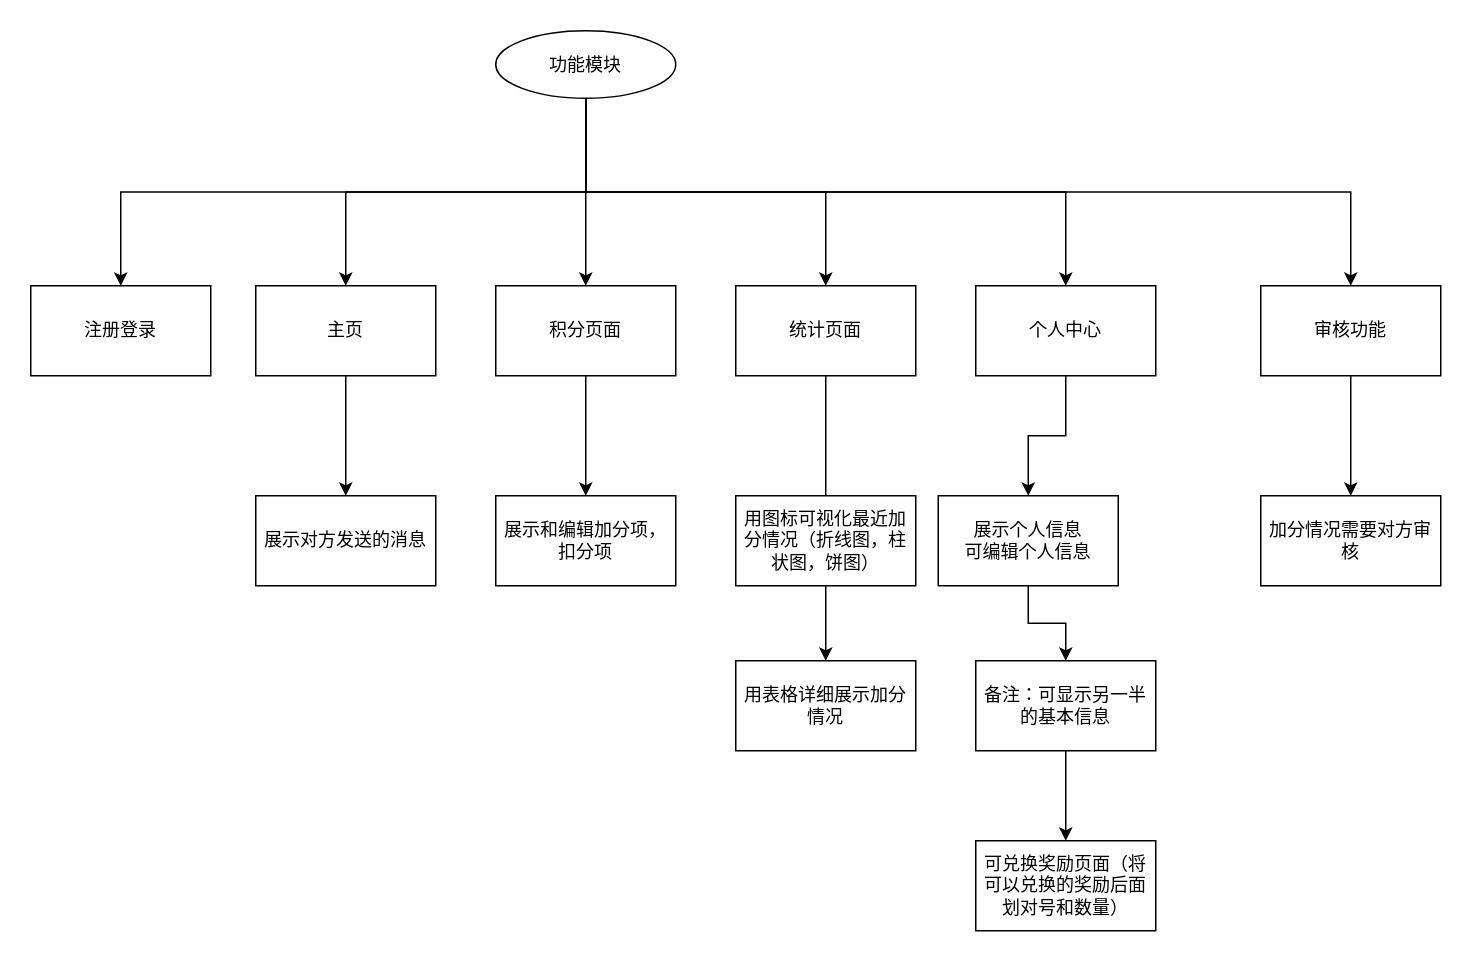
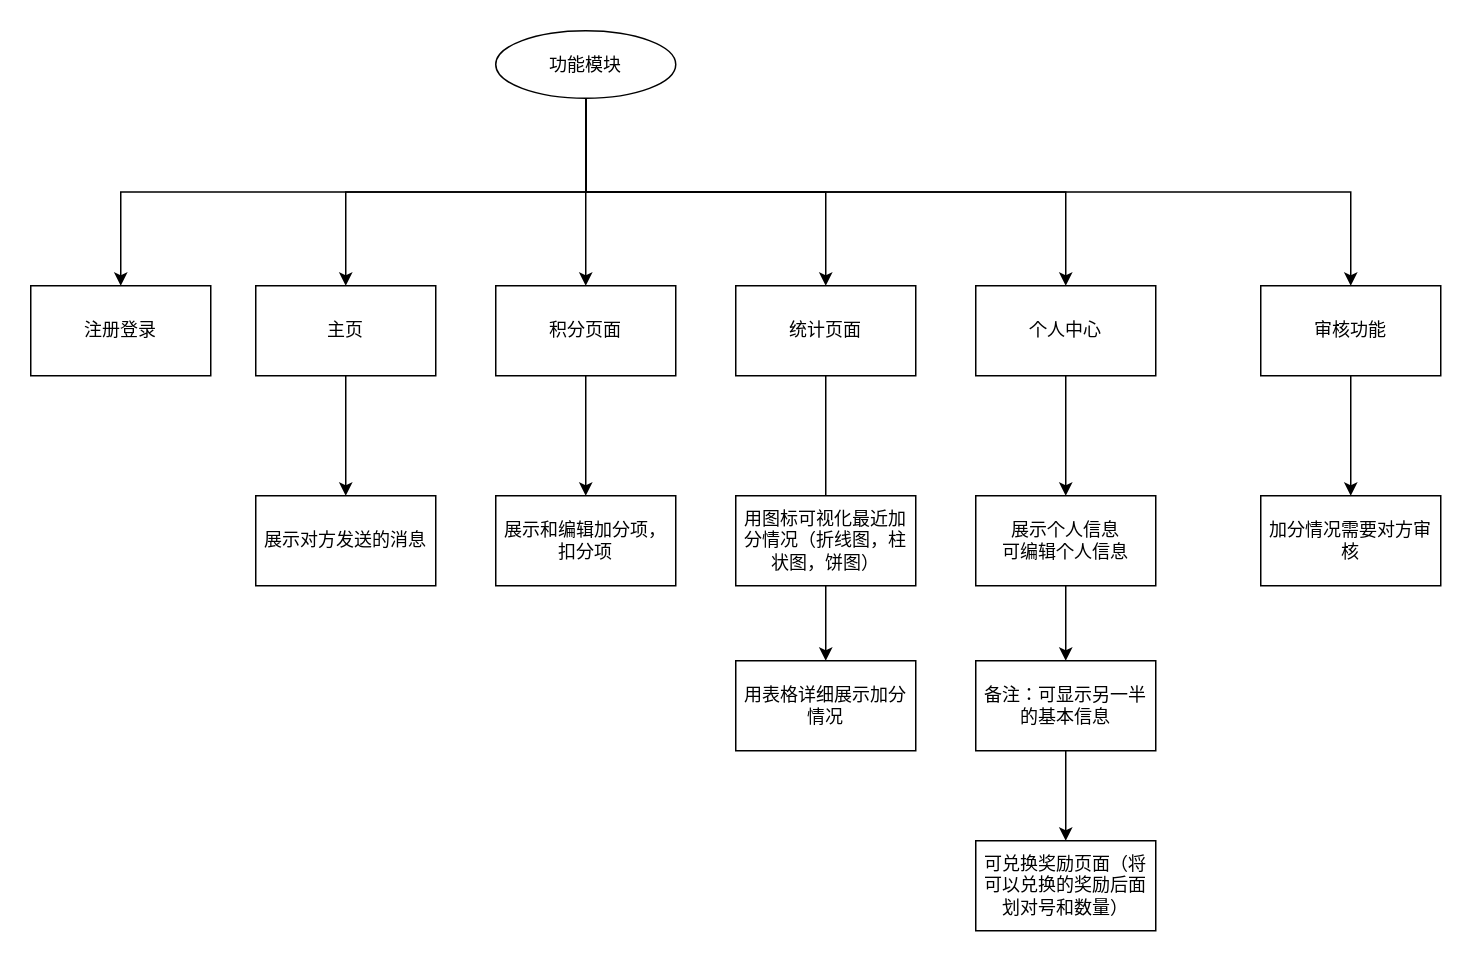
(1028, 541) -> (1066, 541)
